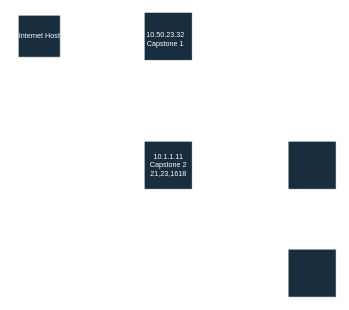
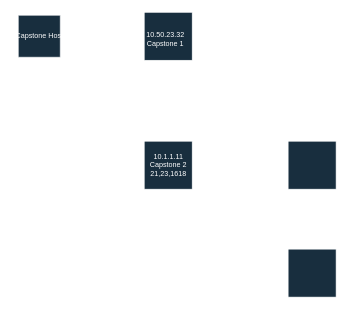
(40, 36) -> (40, 36)
